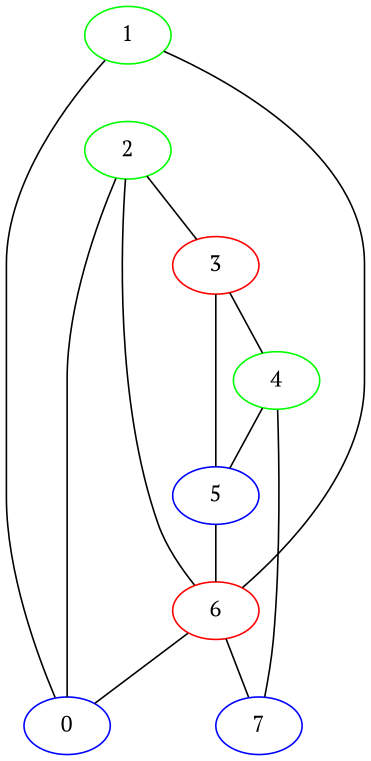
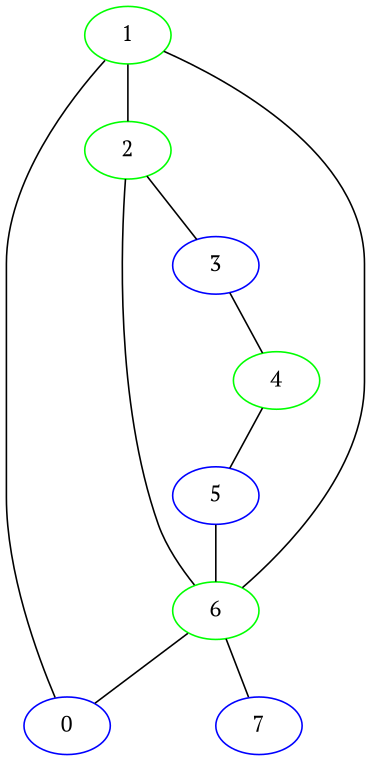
(216, 265) -> (216, 265)
(216, 380) -> none
(67, 434) -> (128, 93)
(278, 568) -> none
(216, 611) -> (216, 611)
